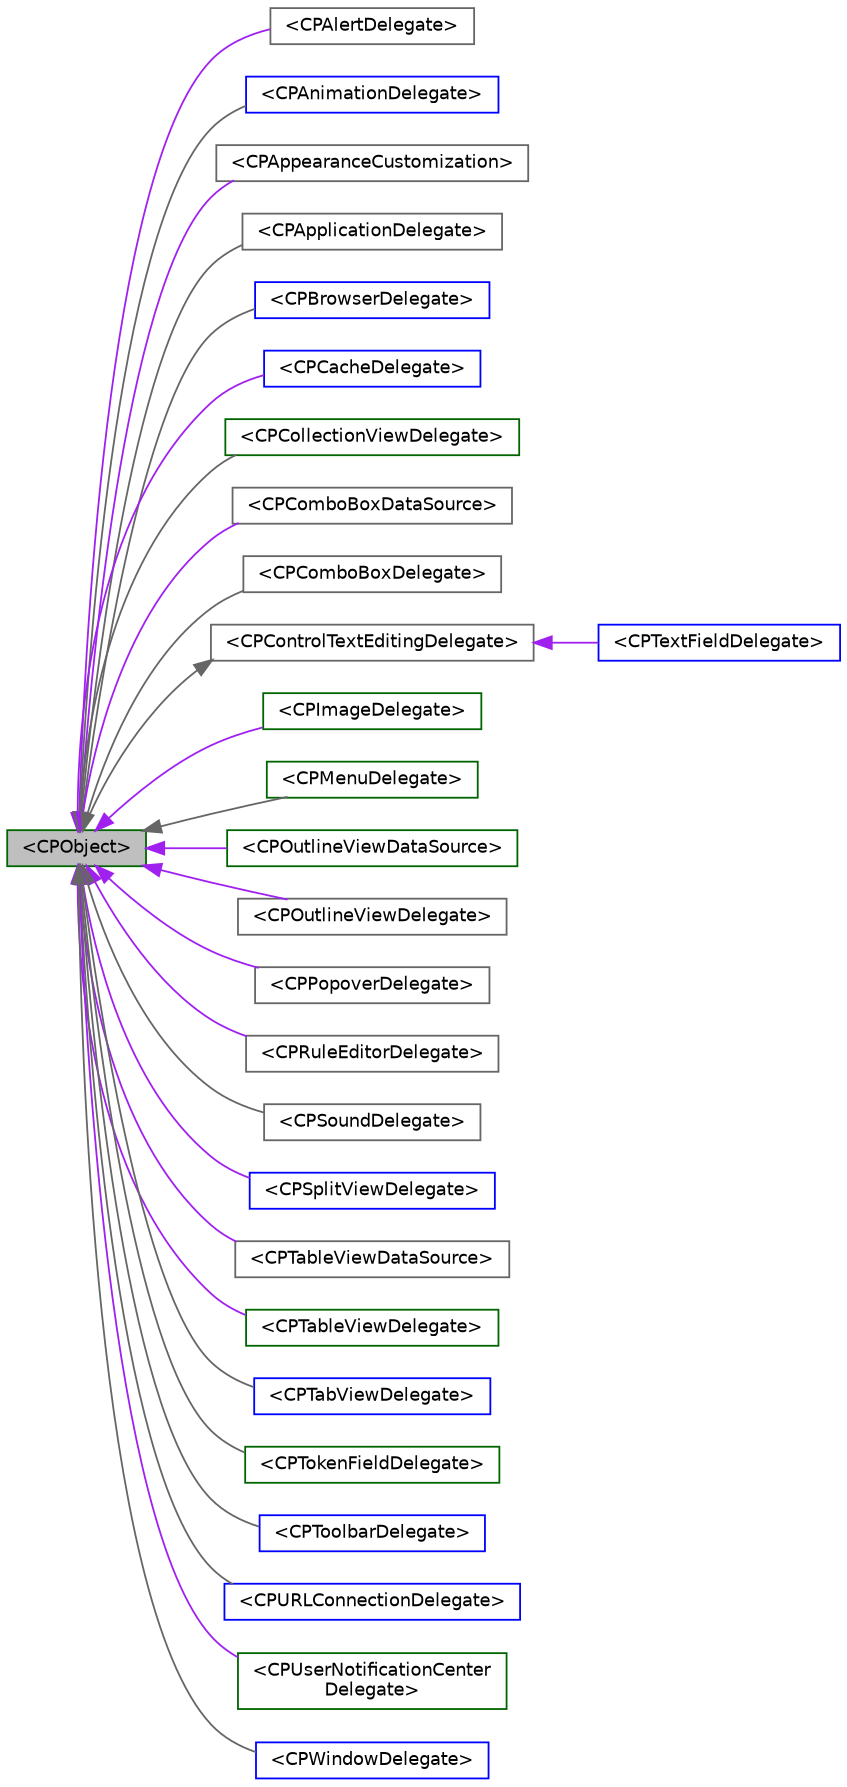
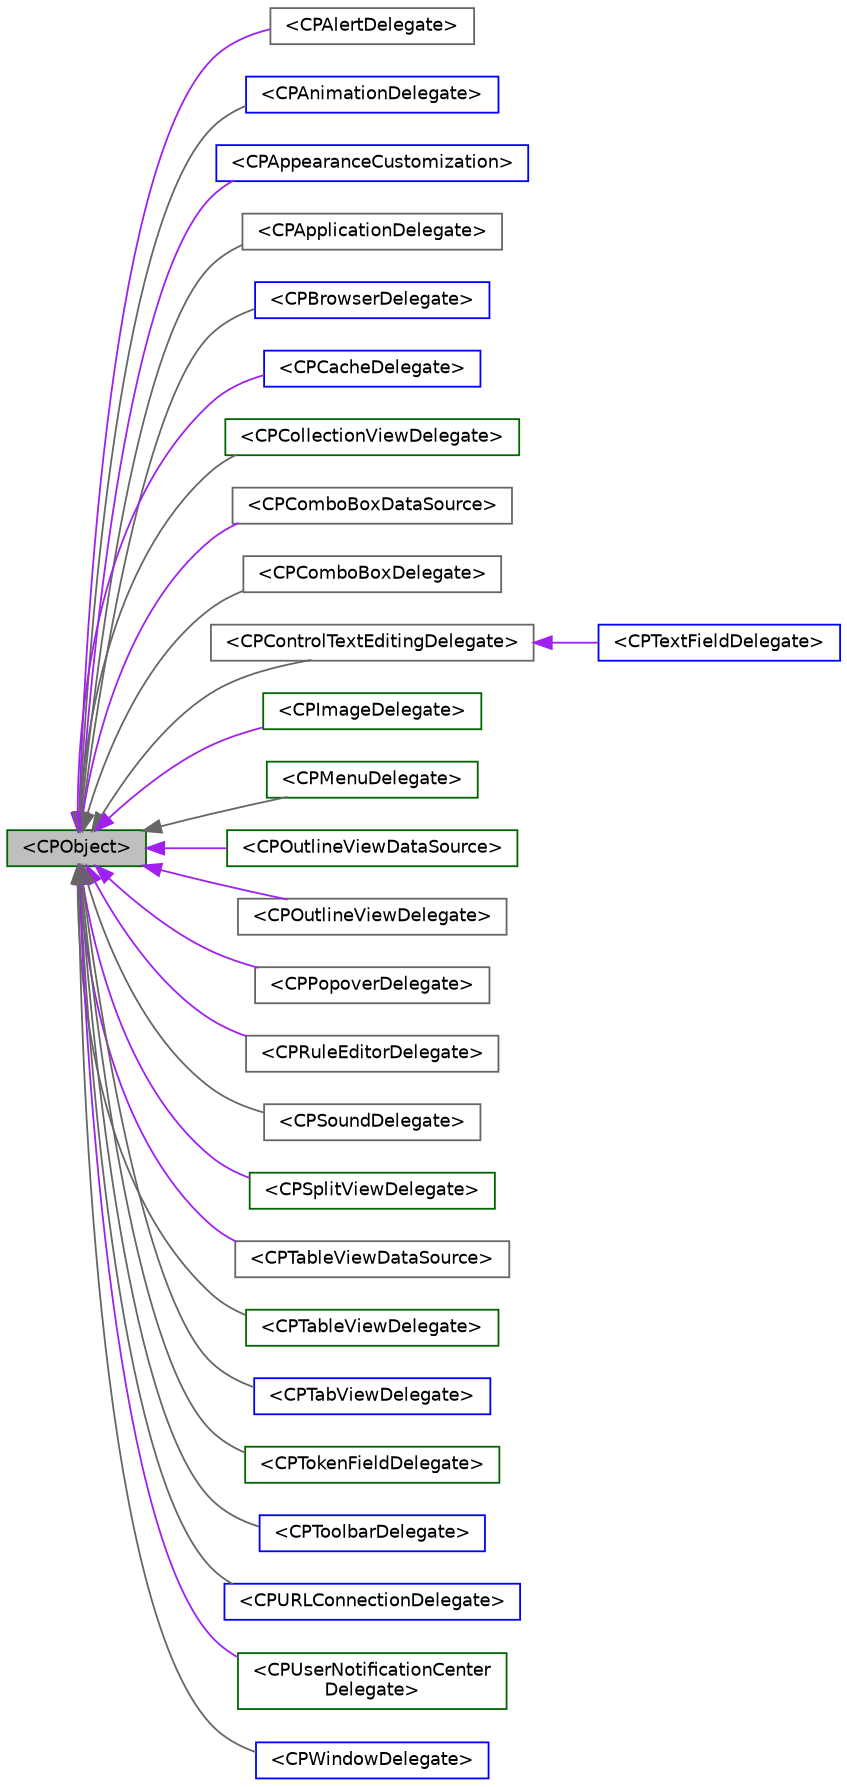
(372, 163) -> (372, 163)
(130, 743) -> (187, 711)
(112, 1122) -> (112, 1122)
(372, 1191) -> (372, 1191)
